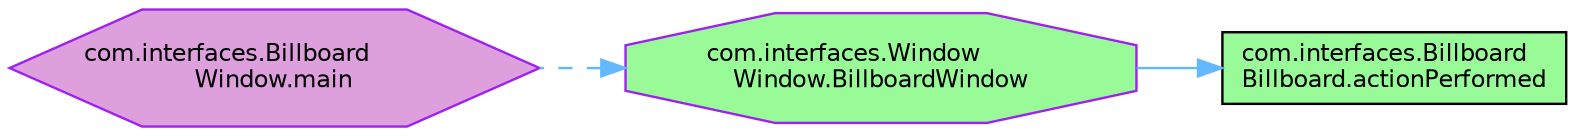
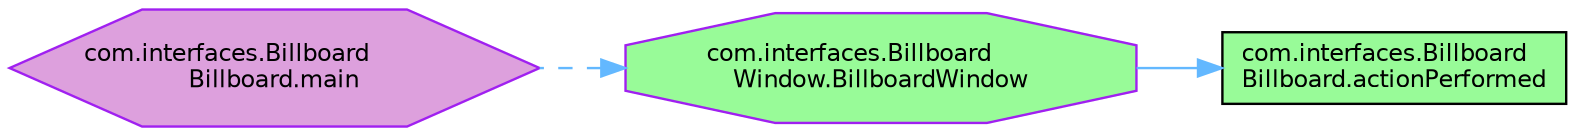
(275, 68) -> (275, 68)
(881, 68) -> (881, 68)
